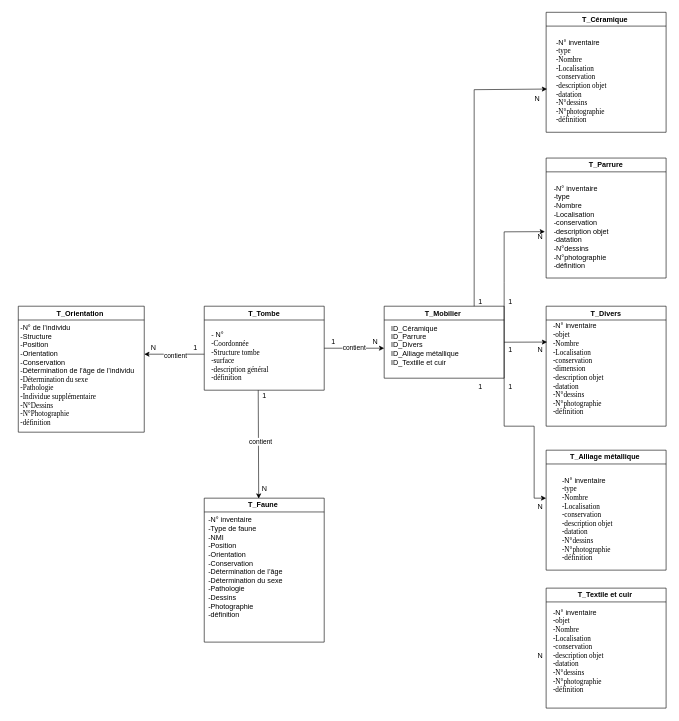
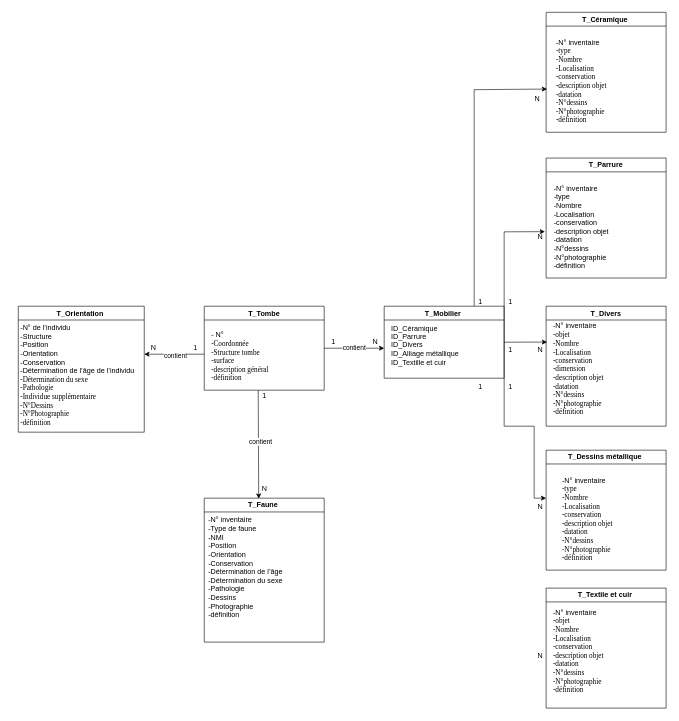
(606, 458) -> (606, 458)
